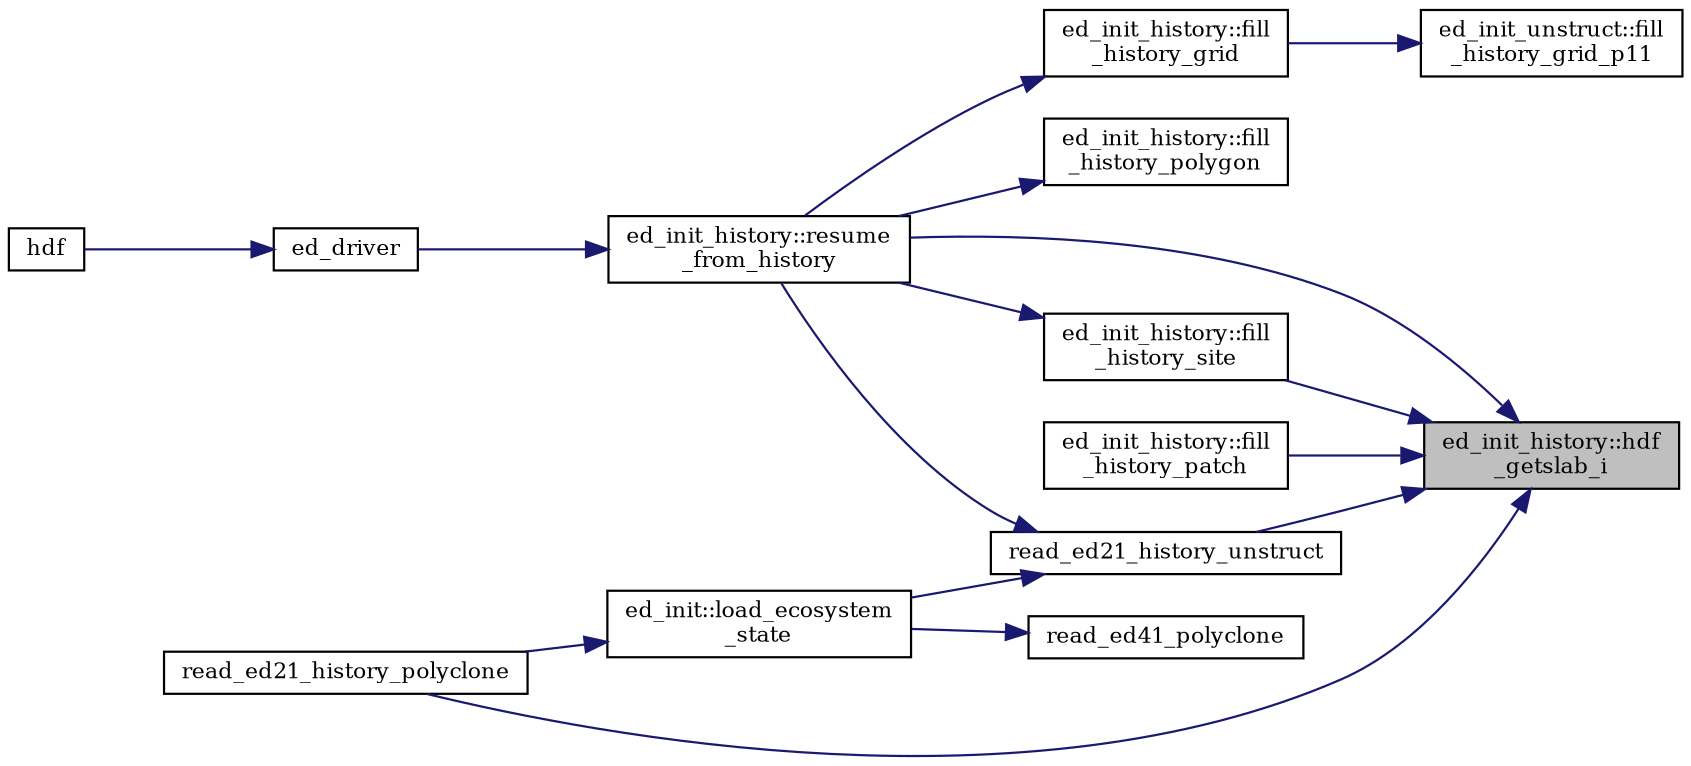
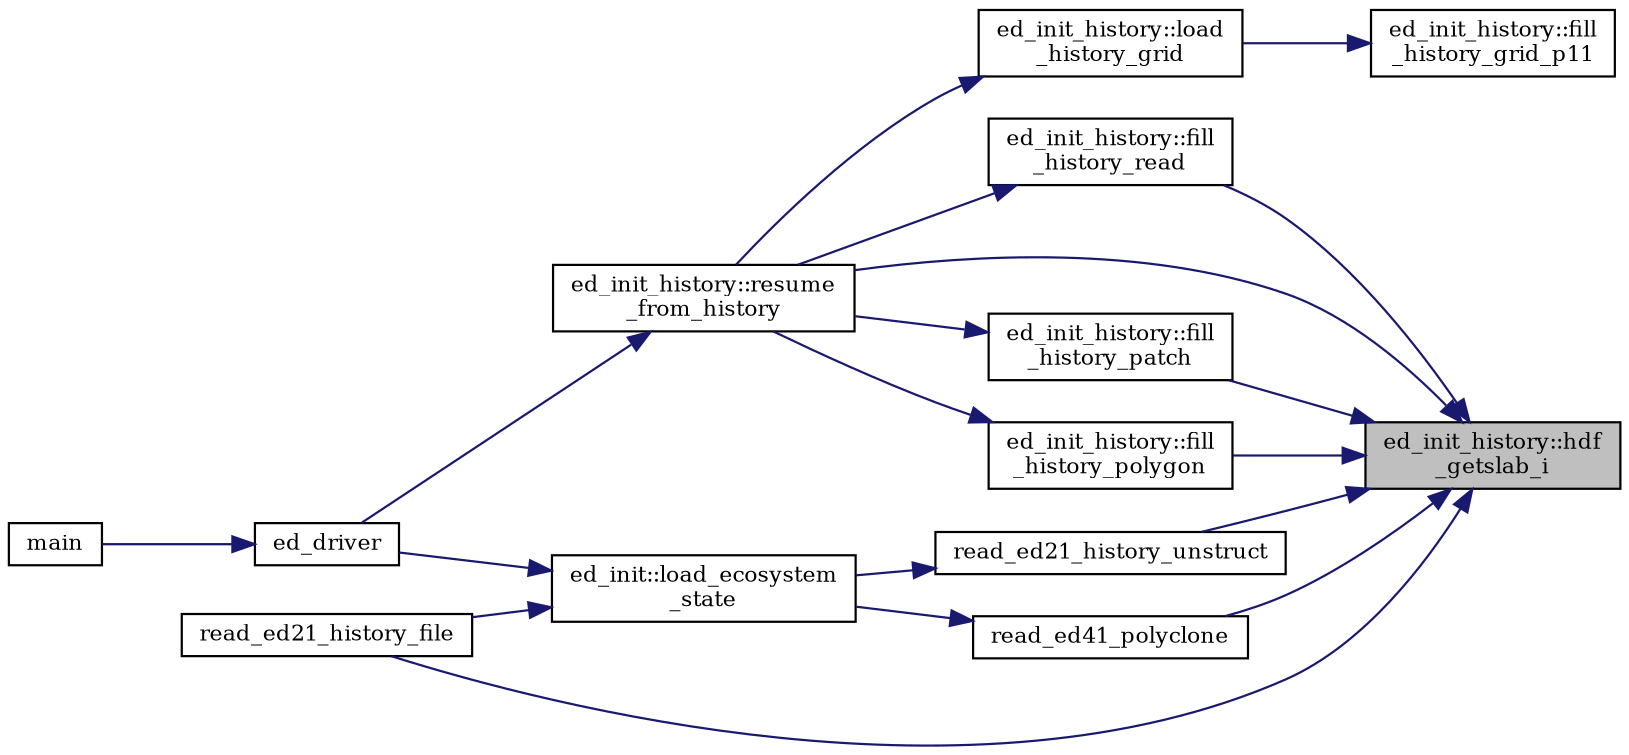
(1166, 43) -> (1111, 43)
(1552, 43) -> (1493, 43)
(47, 249) -> (55, 544)
(1166, 347) -> (1111, 152)
(883, 419) -> (910, 323)
none -> (1288, 456)
none -> (464, 560)
none -> (1335, 570)
(346, 673) -> (327, 635)
